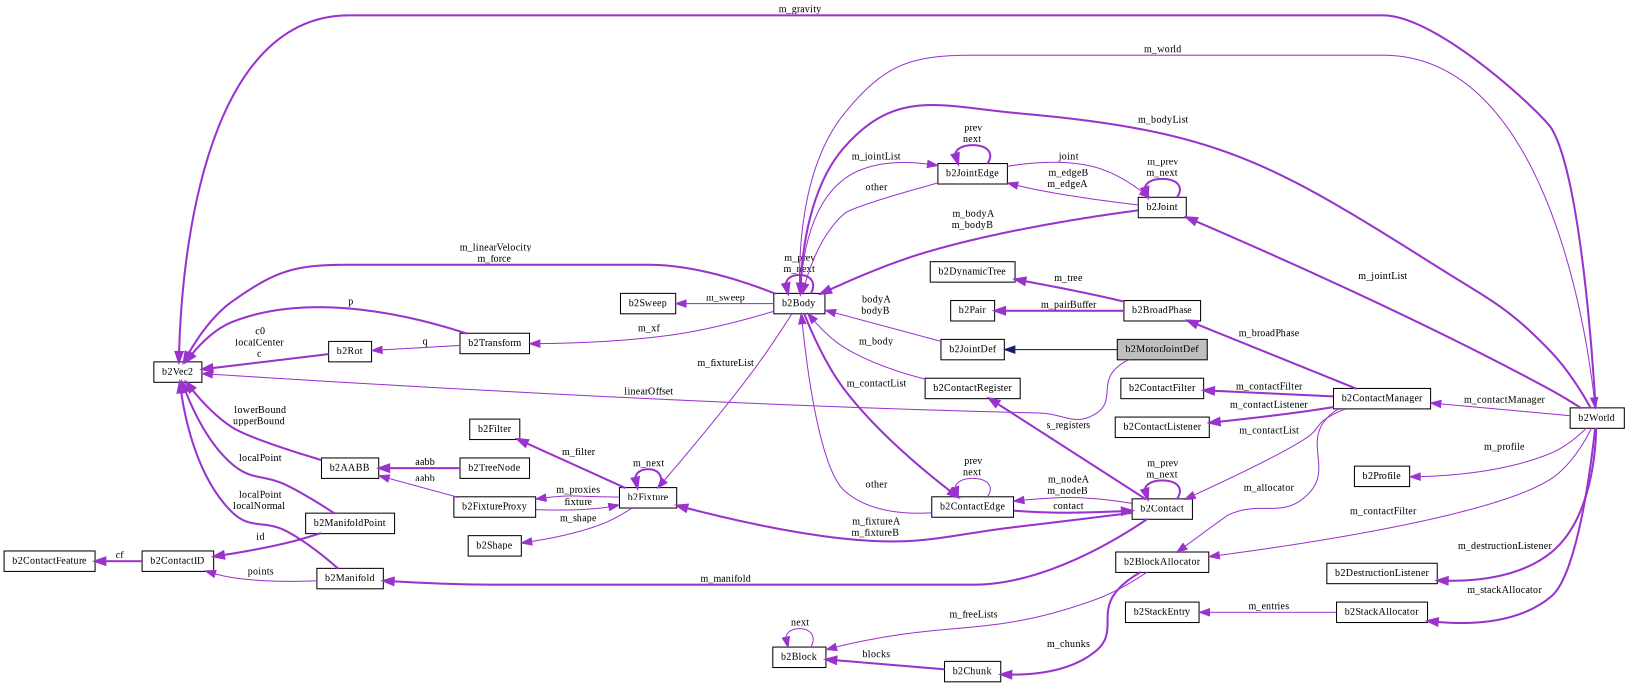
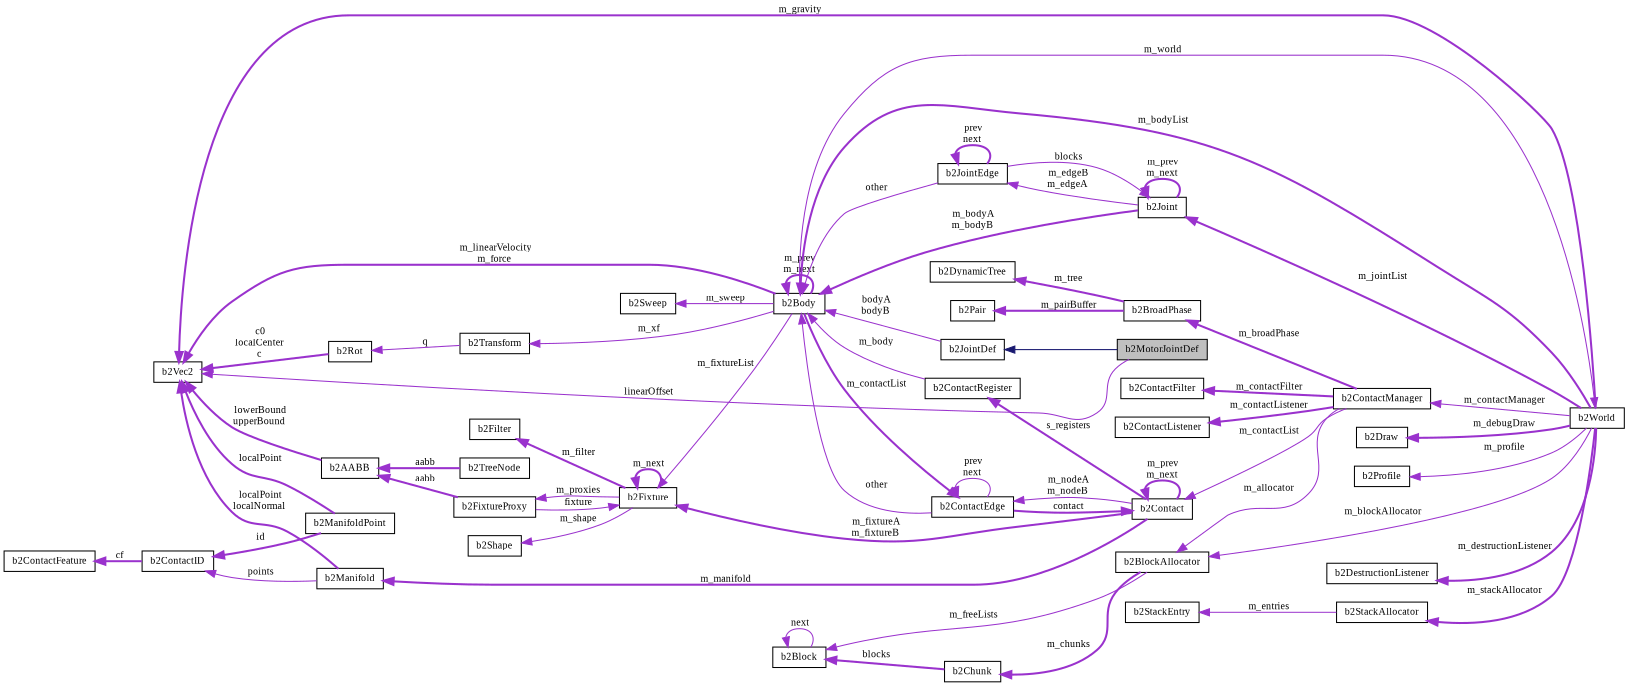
(1068, 157) -> (1068, 157)
(830, 193) -> none
(324, 307) -> none
none -> (1382, 438)
(423, 488) -> (423, 488)
(1382, 512) -> (1382, 512)
